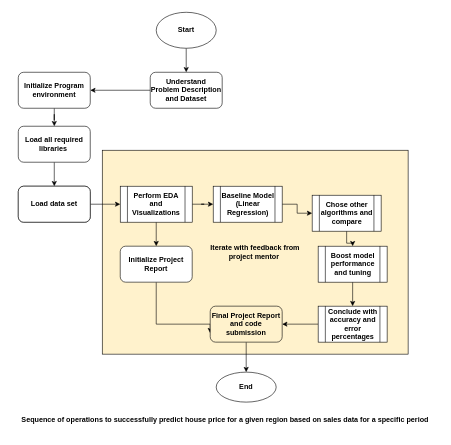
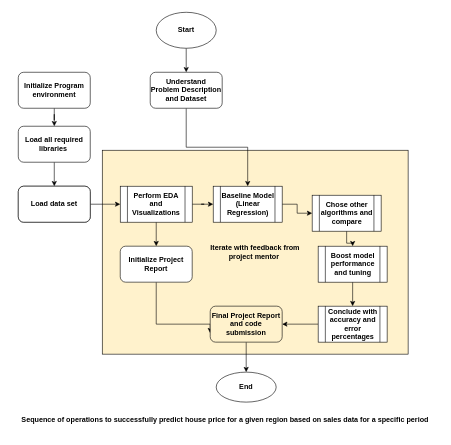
(95, 90) -> (247, 147)
